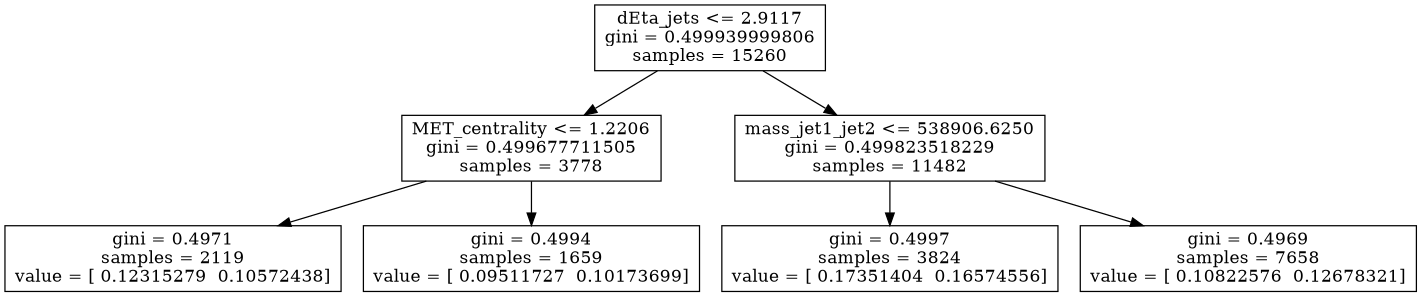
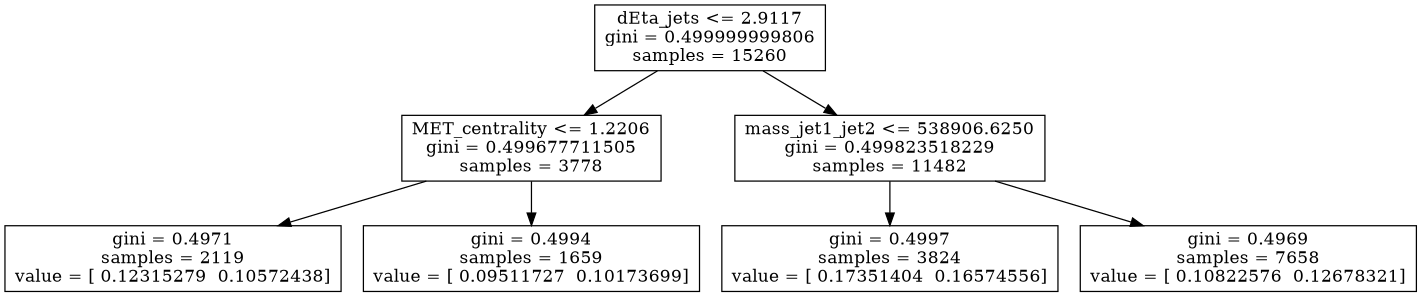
(710, 38) -> (710, 38)
